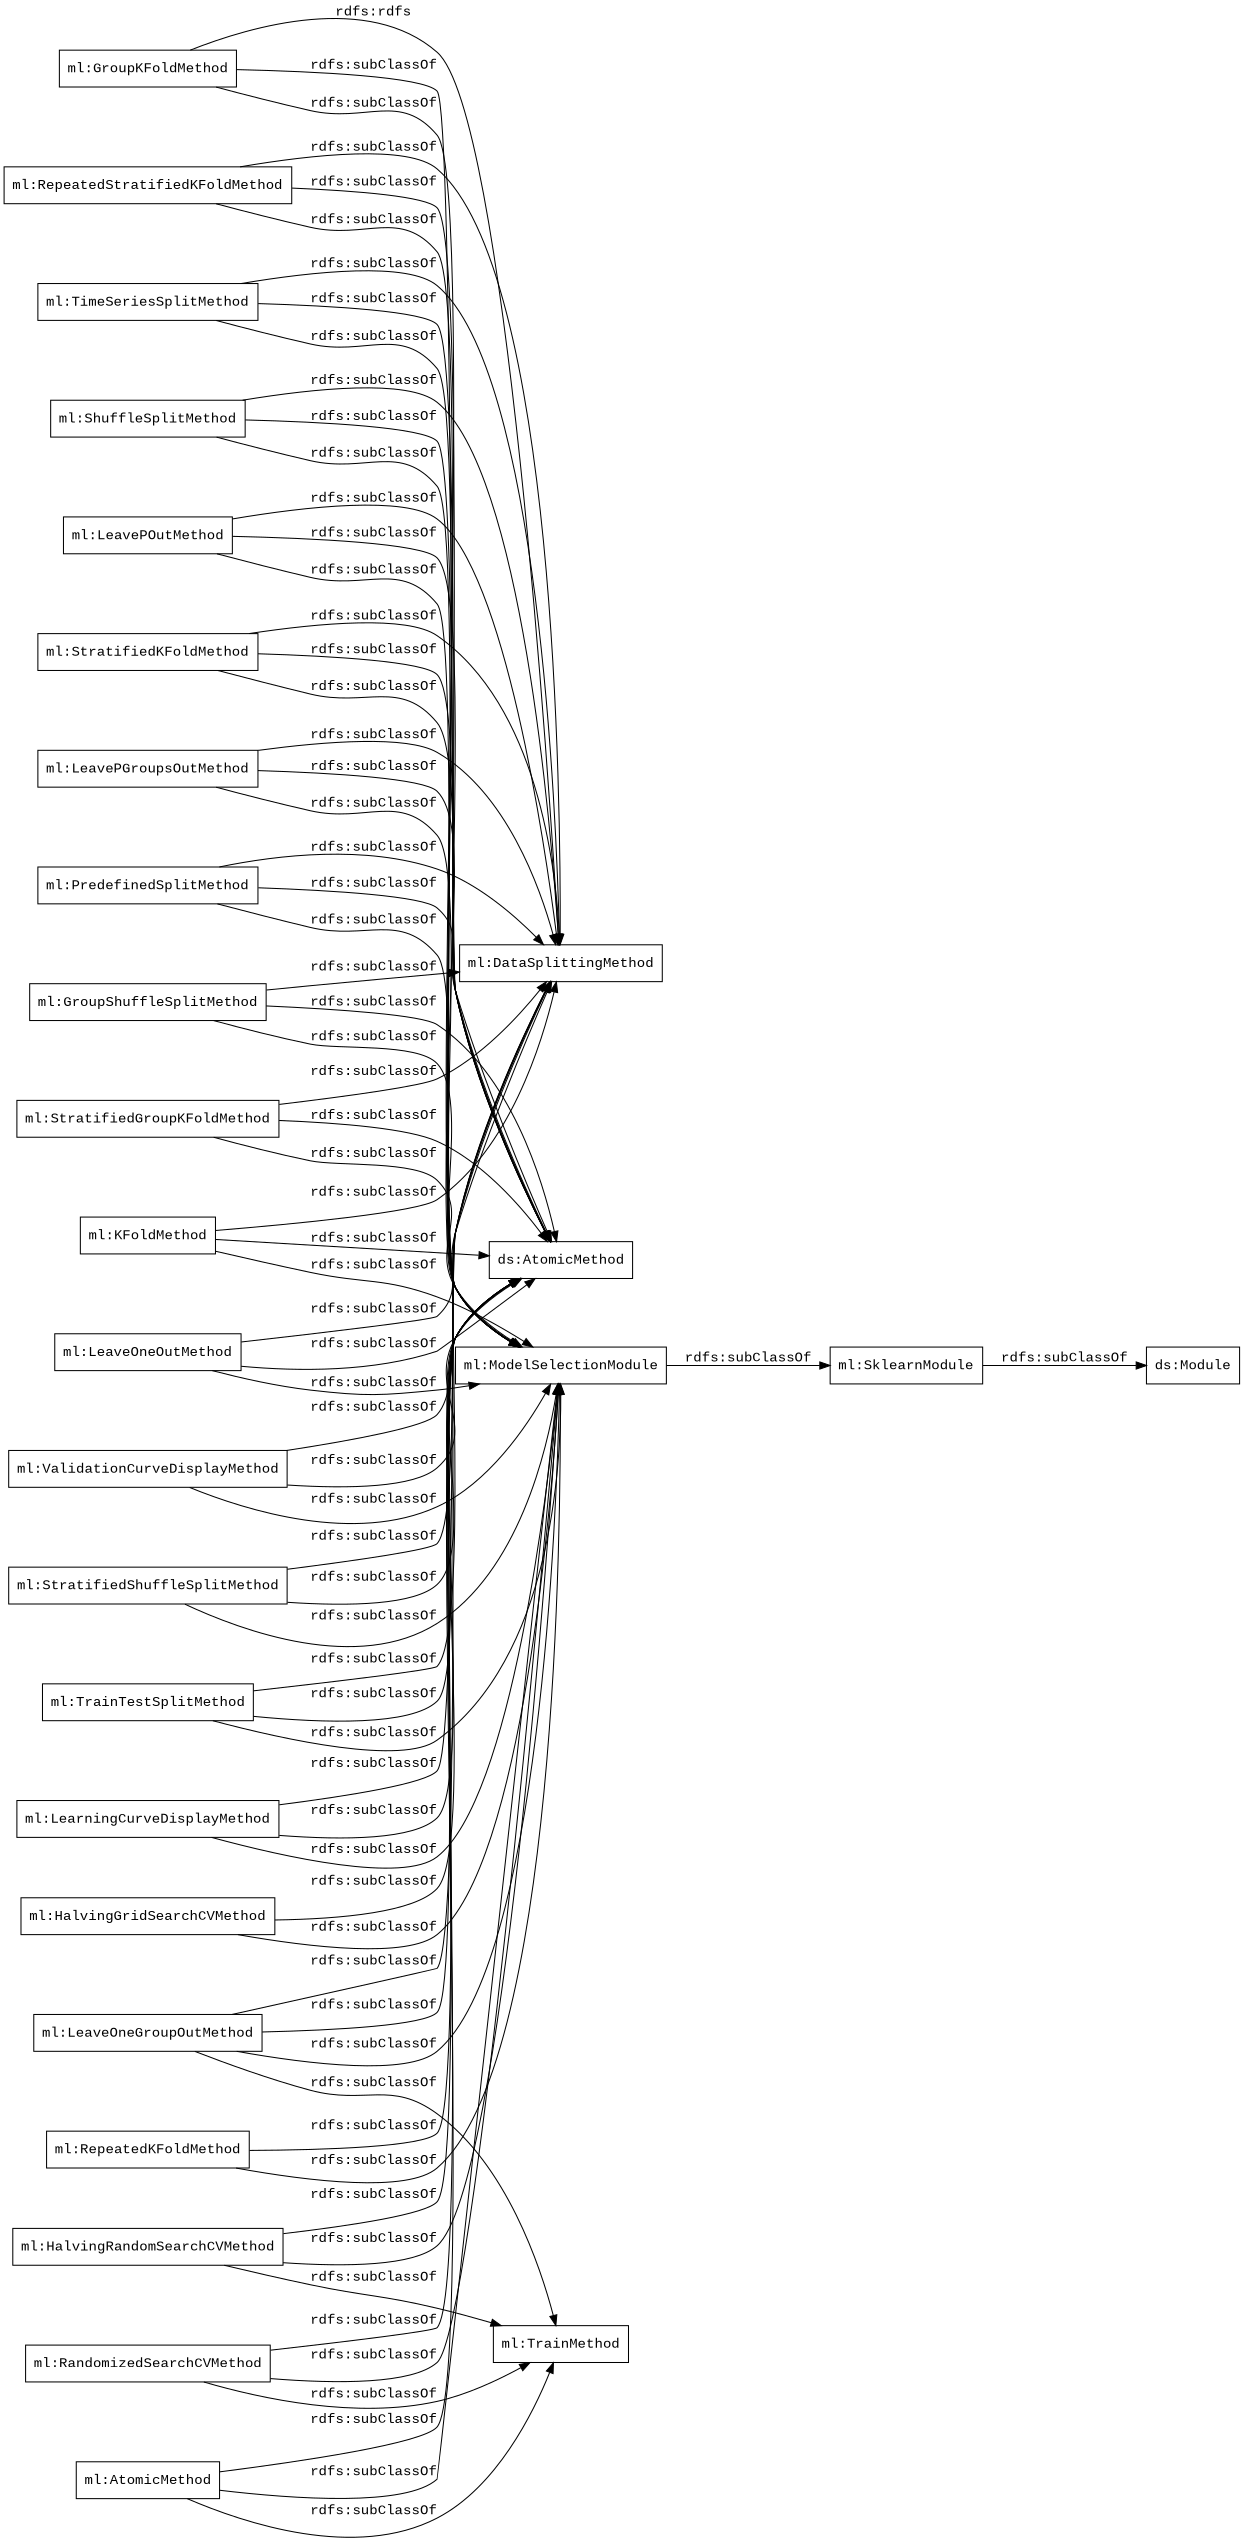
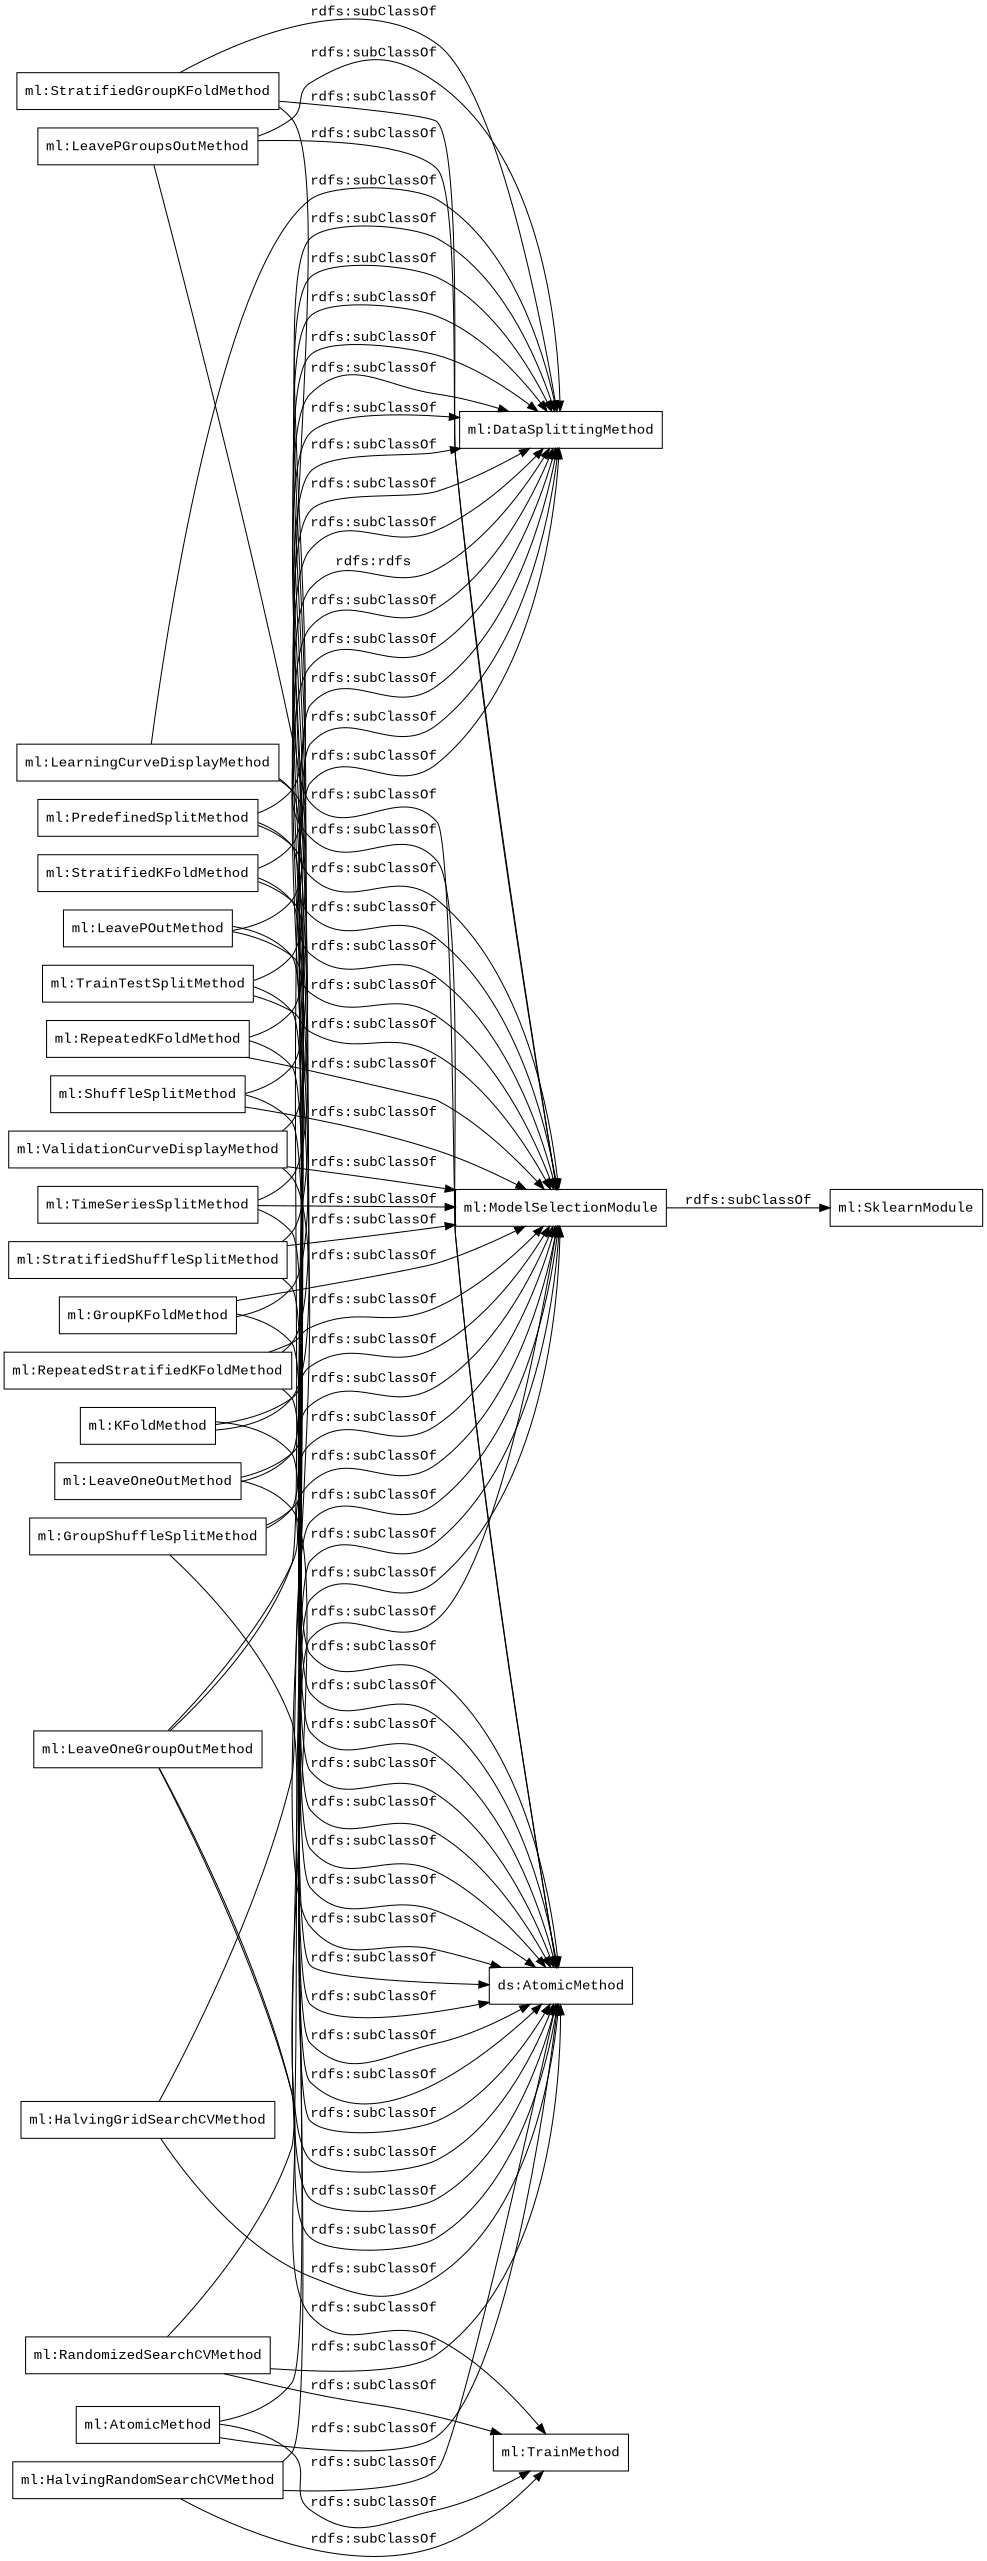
none -> (296, 629)
(1193, 1365) -> none
